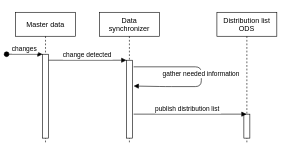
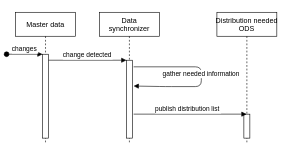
(247, 20) -> (247, 20)
